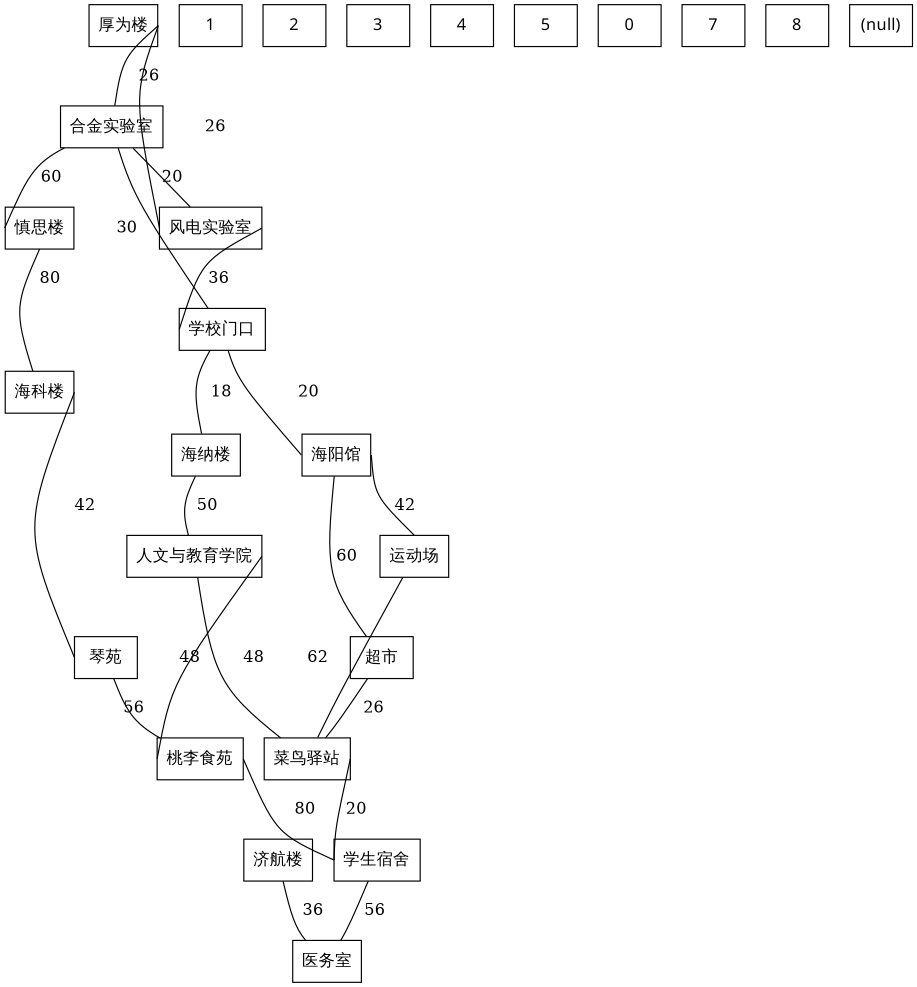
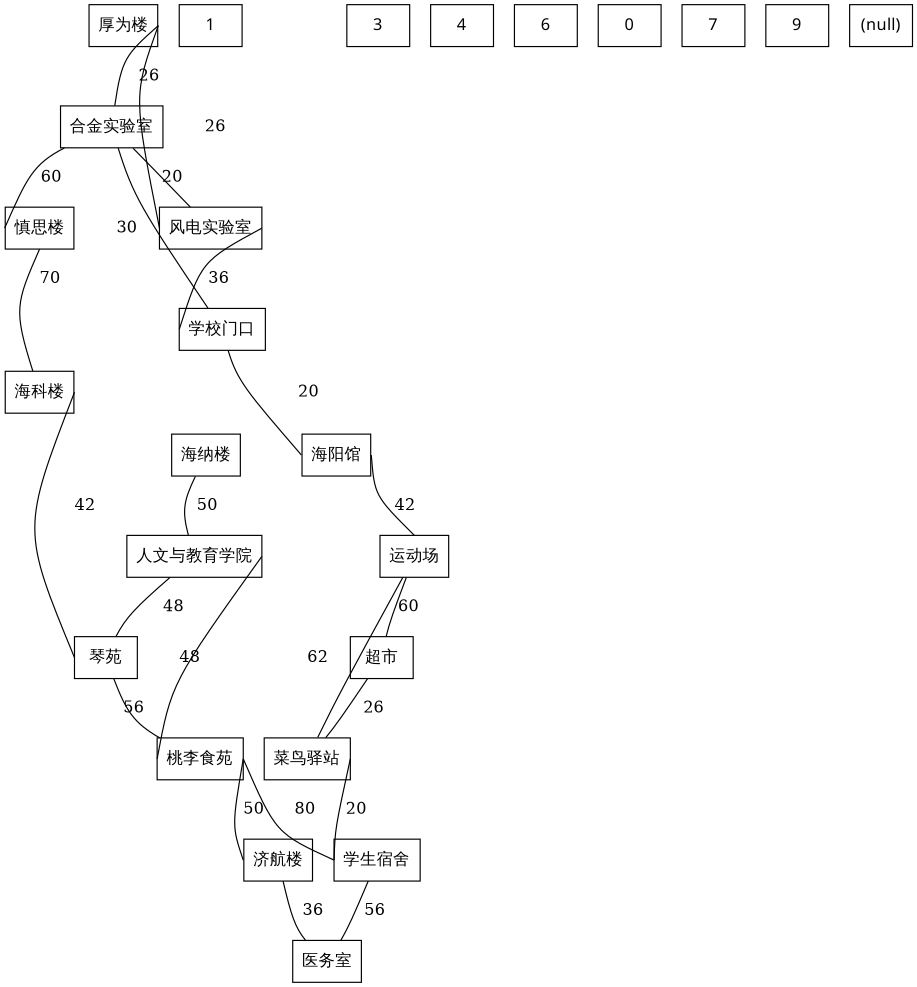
(294, 26) -> none
(546, 26) -> (546, 26)
(797, 26) -> (797, 26)
(51, 279) -> (51, 279)
(196, 391) -> none
(331, 561) -> (395, 607)
(219, 669) -> (140, 604)
none -> (235, 810)
